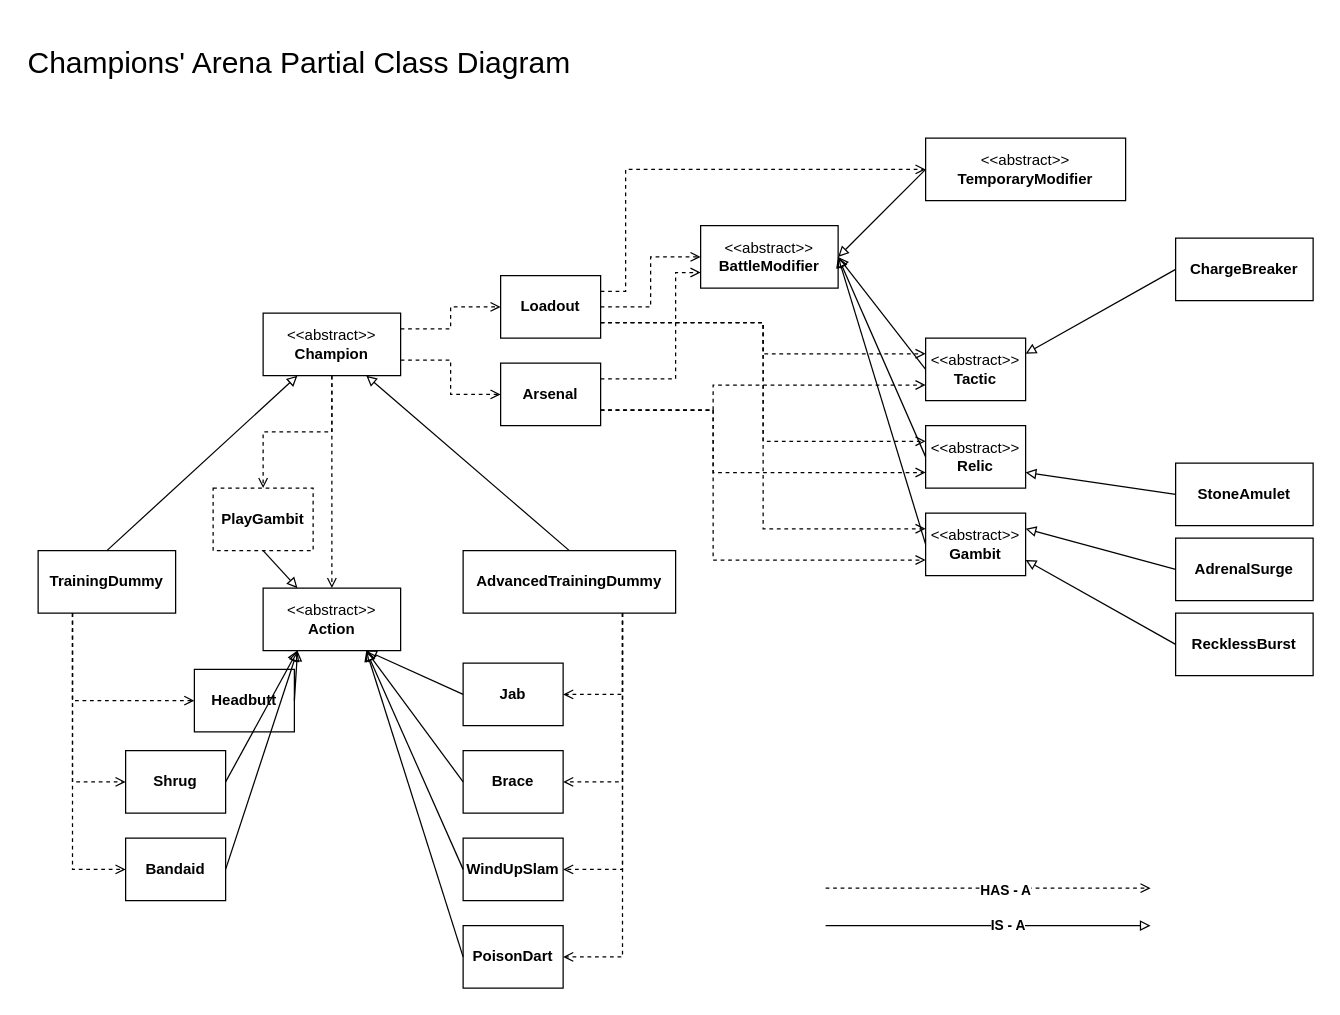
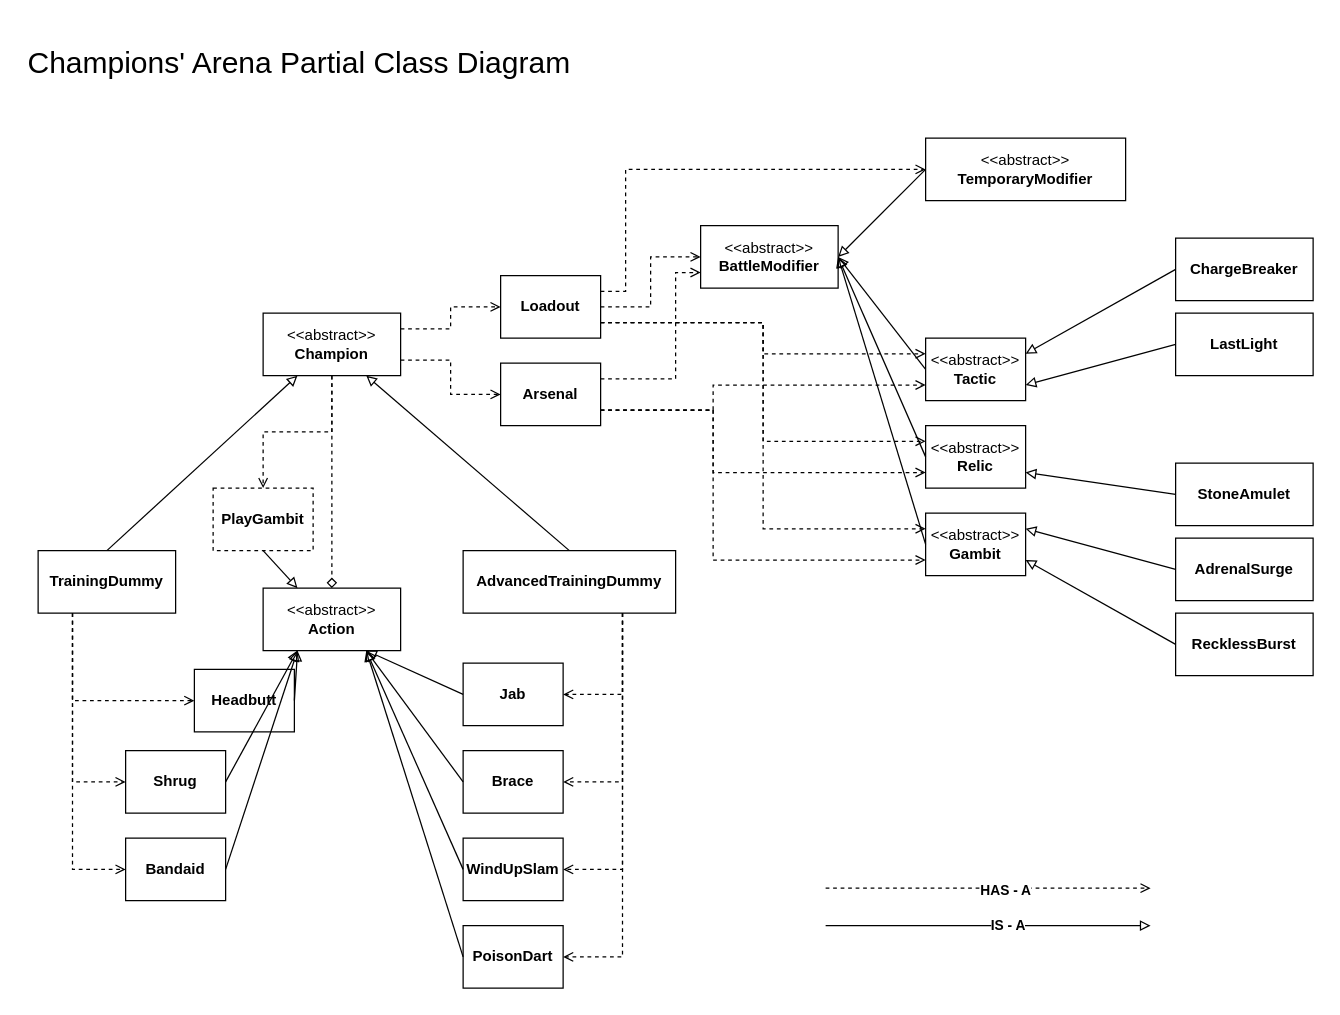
none -> (1244, 344)
none -> (1106, 363)
(332, 581) -> (332, 577)
